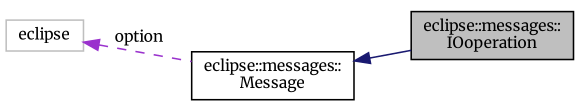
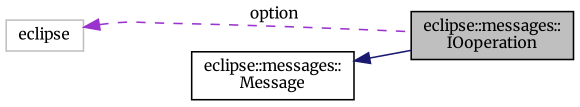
(145, 53) -> (255, 26)
